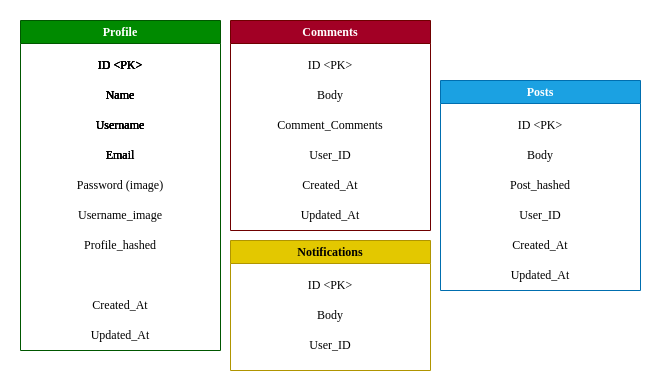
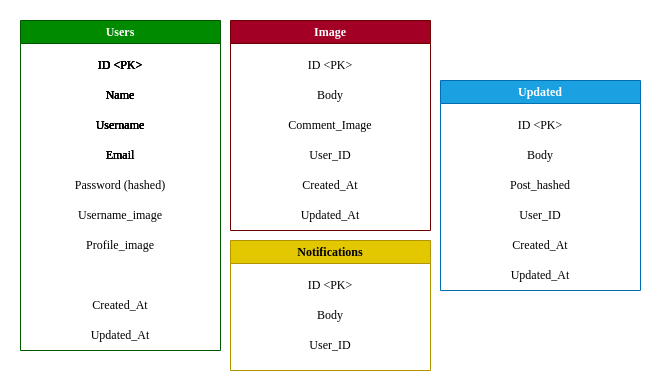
(121, 33) -> (121, 33)
(331, 33) -> (331, 33)
(541, 93) -> (541, 93)
(331, 126) -> (331, 126)
(121, 186) -> (121, 186)
(121, 246) -> (121, 246)
